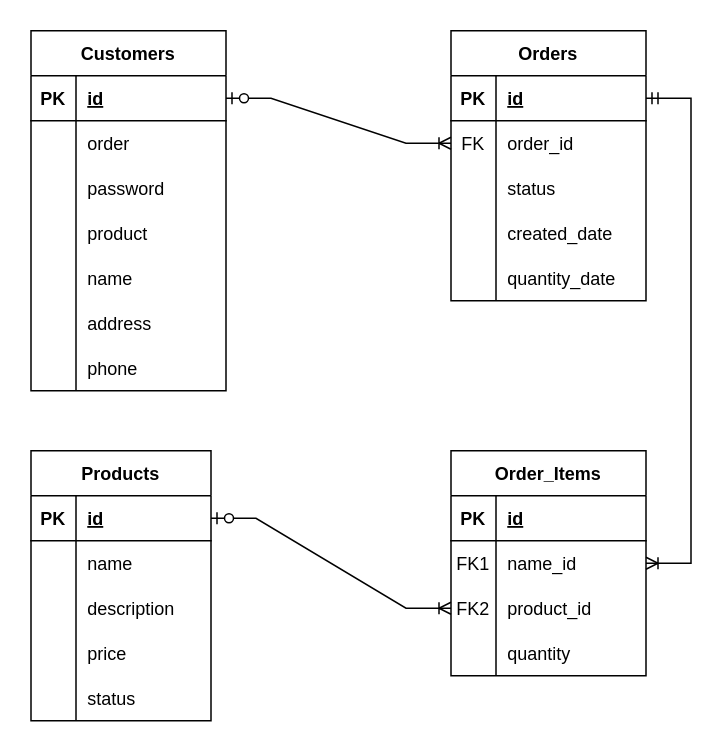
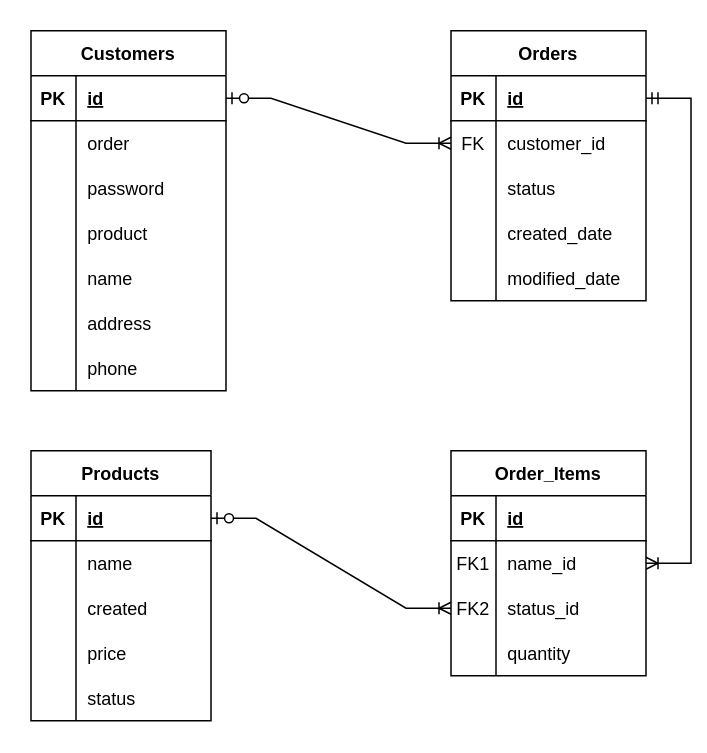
(545, 144) -> (560, 144)
(570, 279) -> (568, 279)
(138, 609) -> (122, 609)
(555, 609) -> (550, 609)
